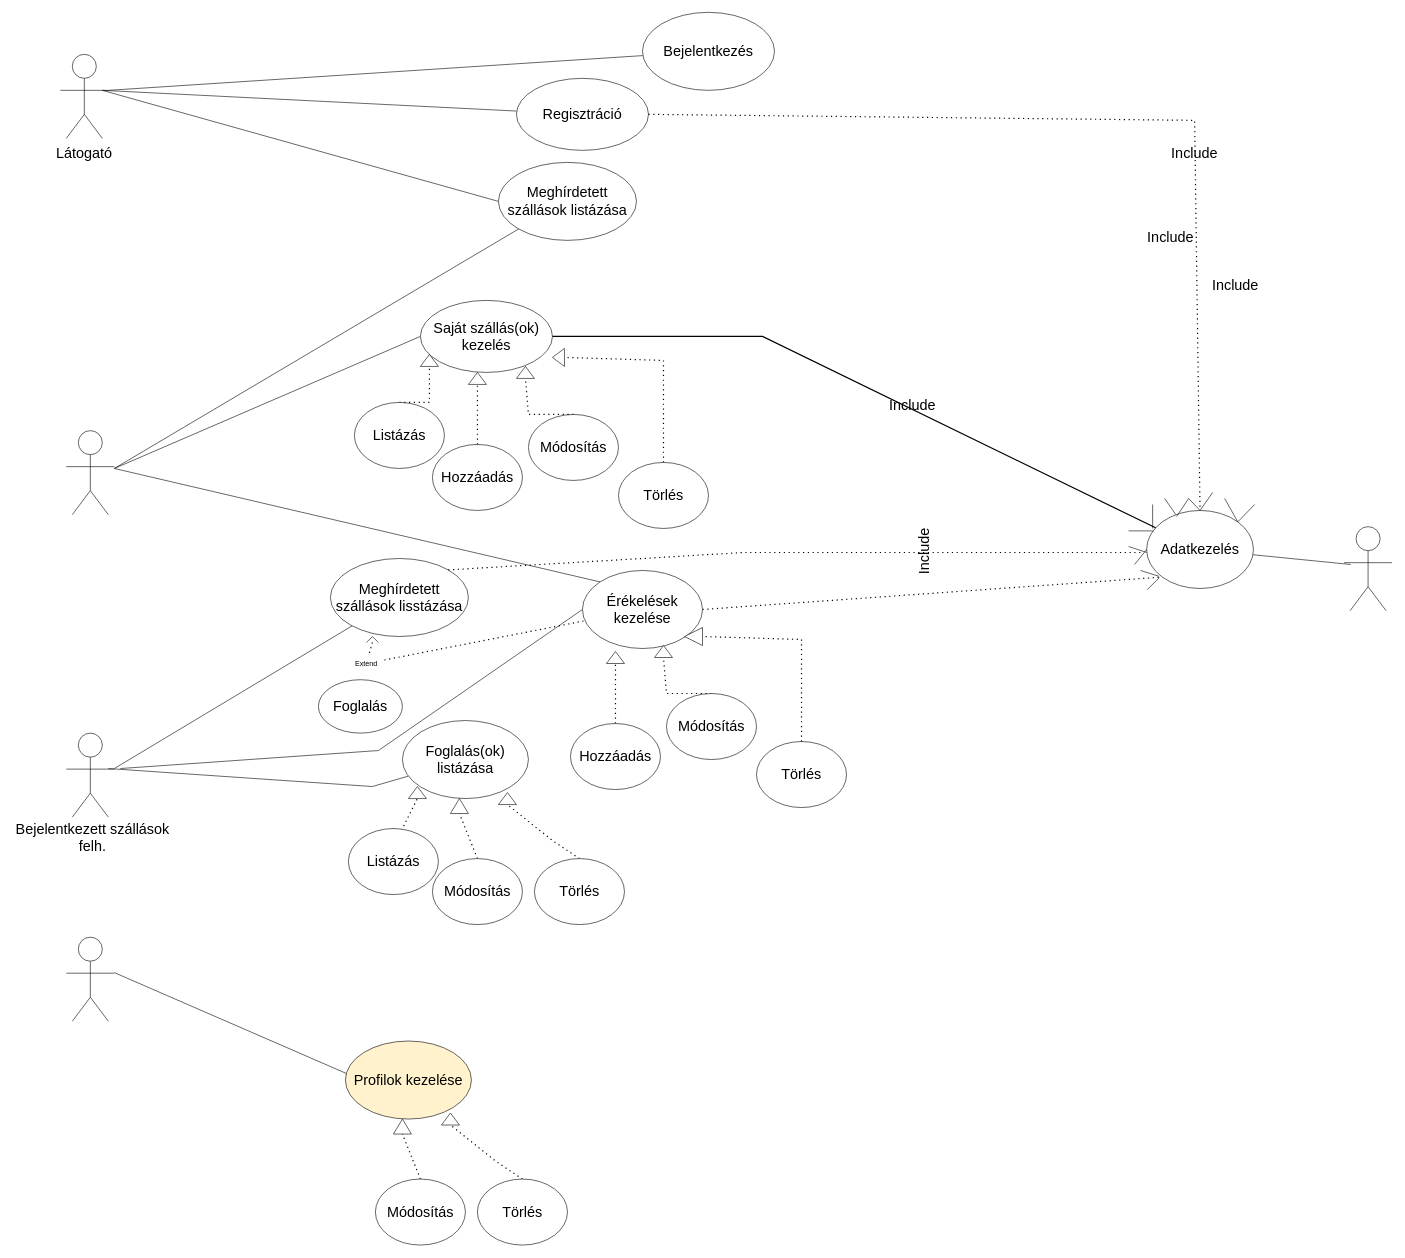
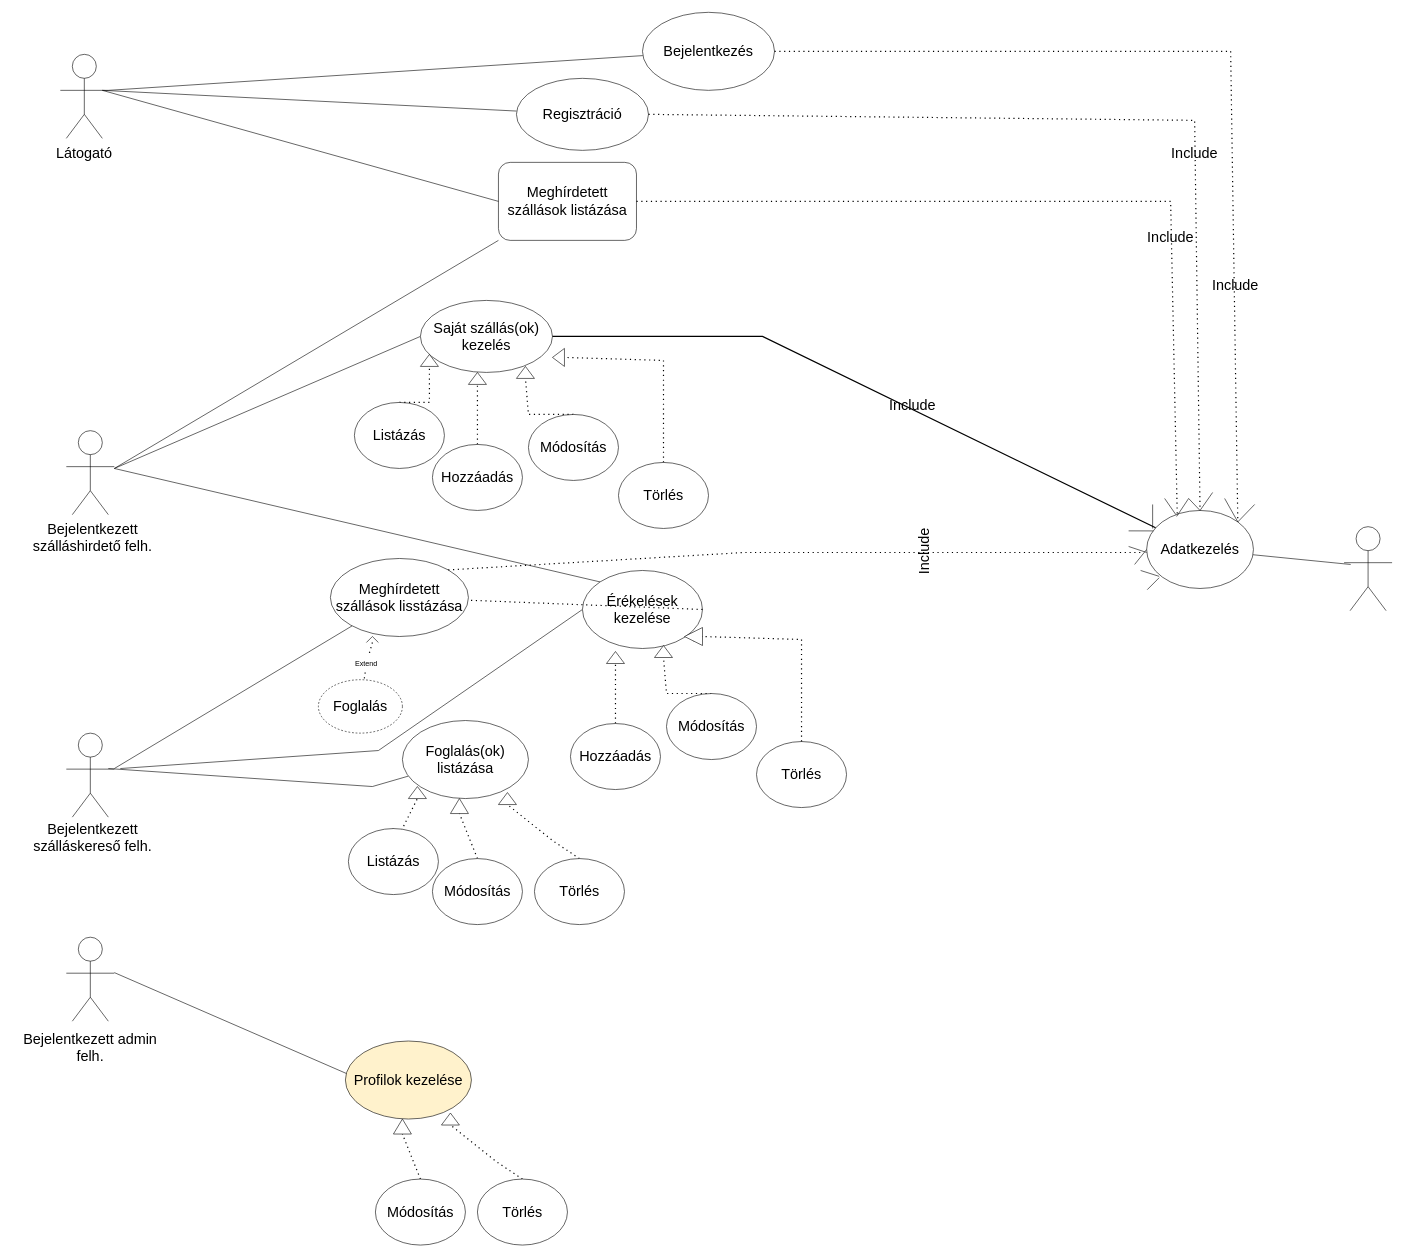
none -> (1010, 51)
(567, 201) -> (567, 201)
none -> (918, 201)
none -> (93, 537)
(931, 593) -> (622, 606)
(470, 643) -> (365, 675)
(360, 706) -> (360, 706)
(93, 837) -> (93, 837)
none -> (90, 1047)
